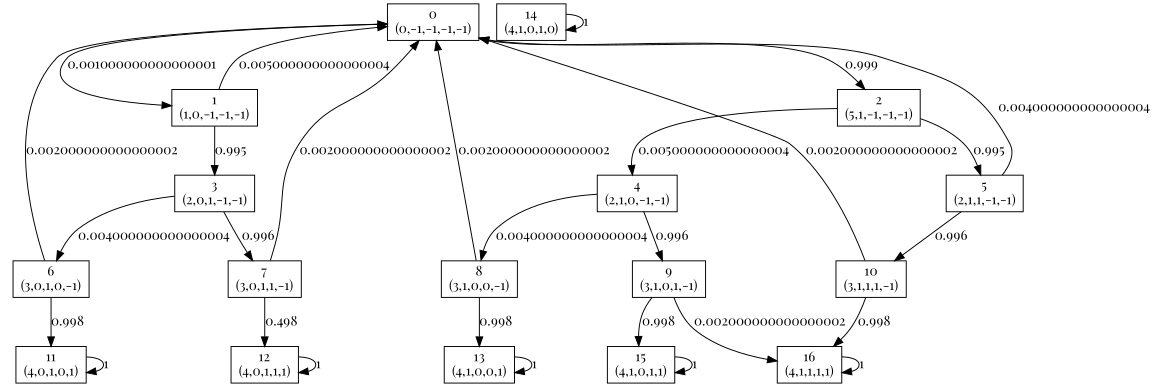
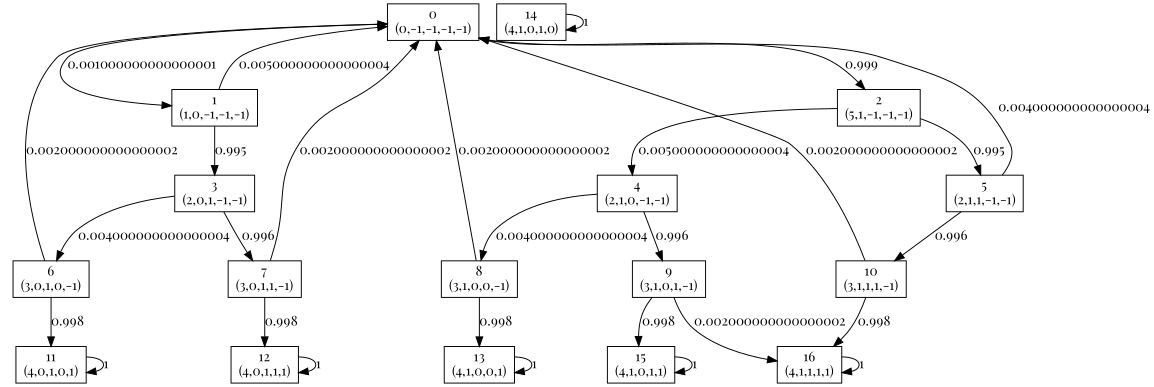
(282, 322) -> (282, 322)
